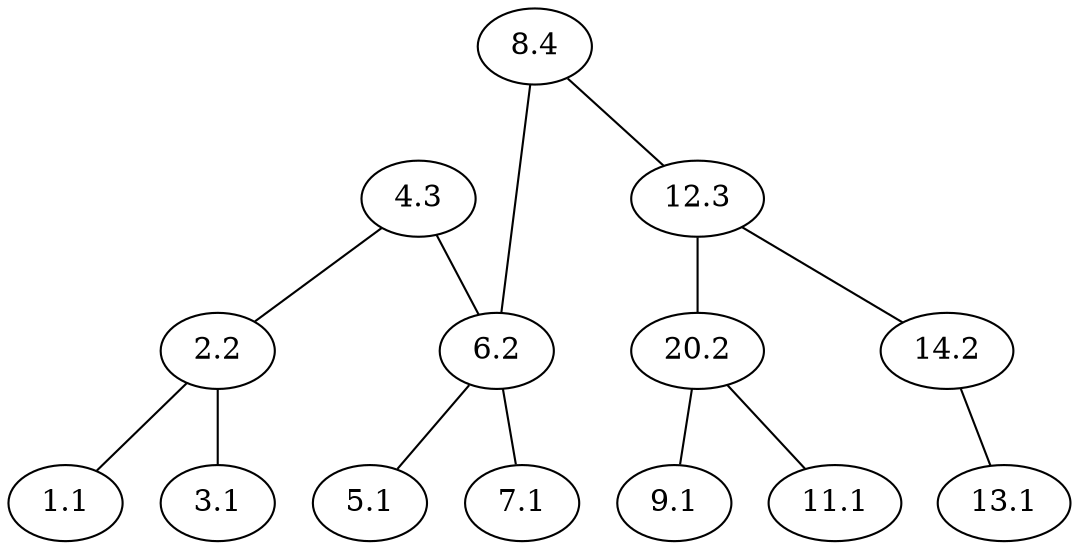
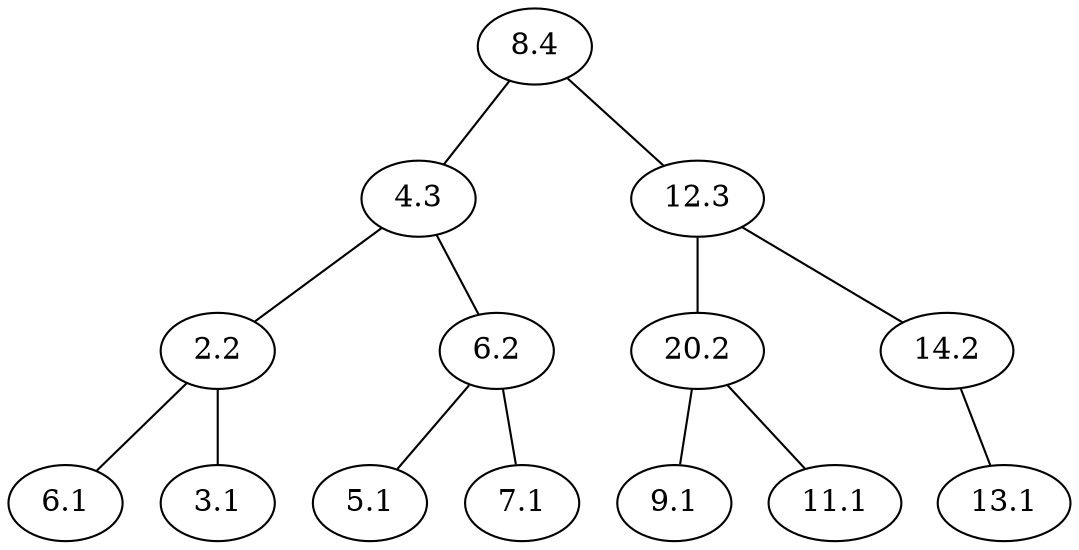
(516, 199) -> (477, 123)
(66, 503) -> (66, 503)
